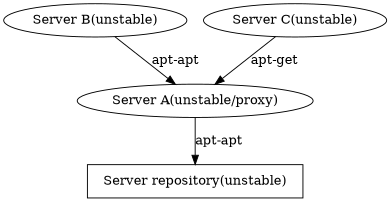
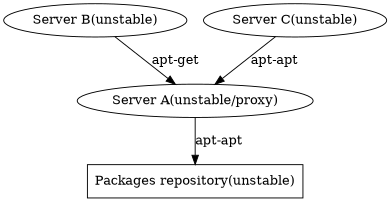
(176, 61) -> (176, 61)
(275, 61) -> (275, 61)
(195, 181) -> (195, 181)
